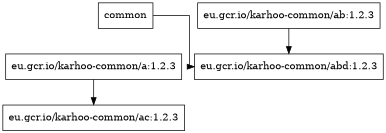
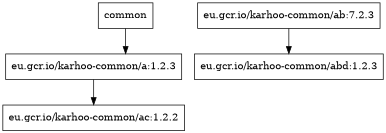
(289, 16) -> (289, 16)
(189, 23) -> (126, 38)
(94, 118) -> (94, 118)
